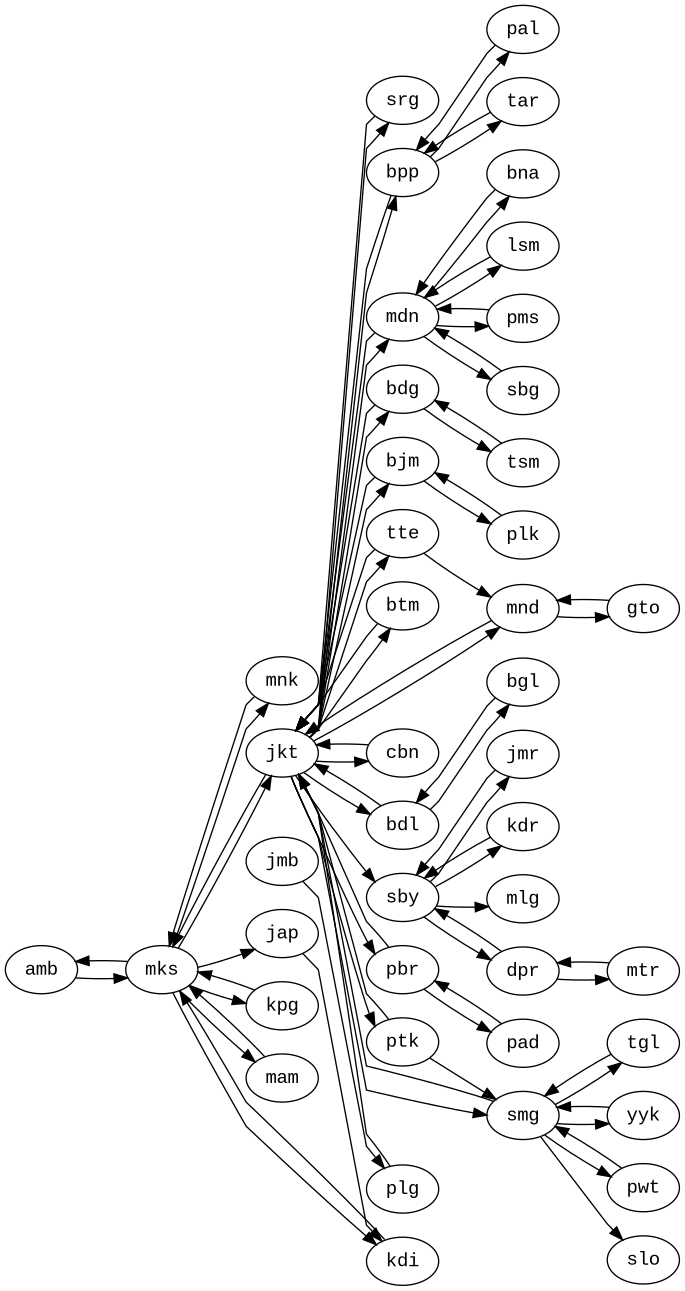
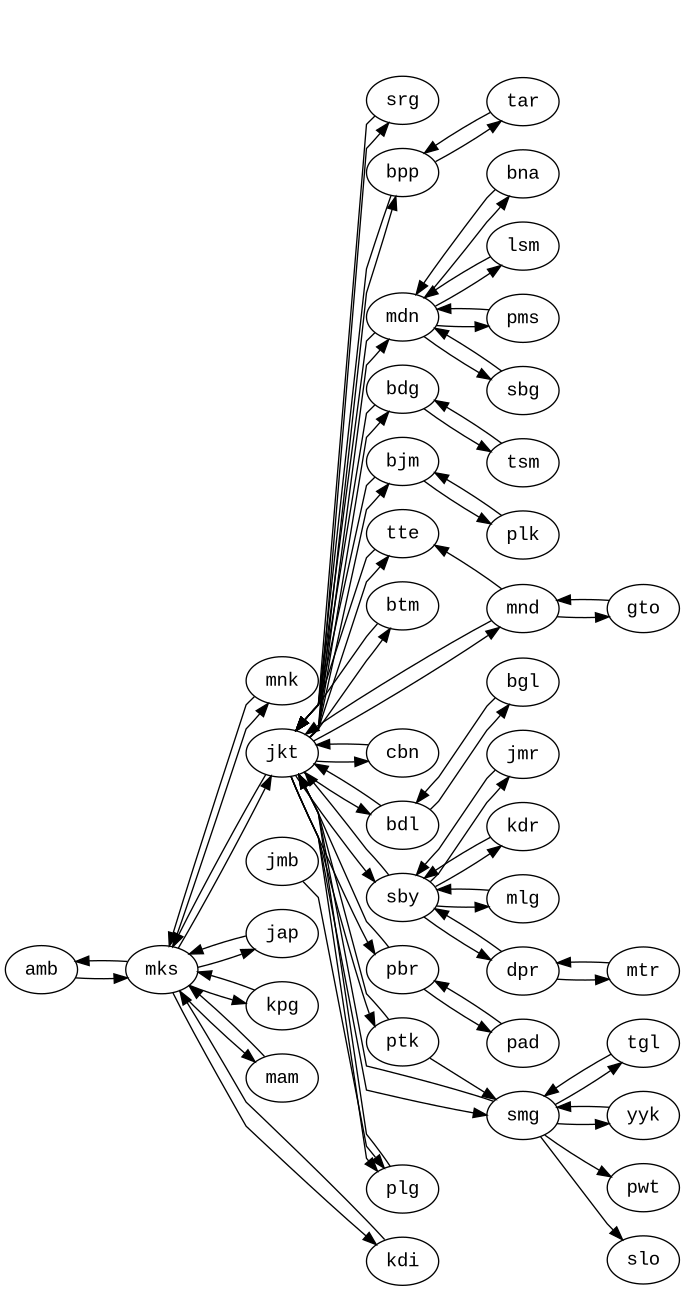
(523, 29) -> none
(451, 572) -> (475, 570)
none -> (351, 829)
none -> (470, 889)
none -> (338, 967)
(341, 1091) -> (224, 942)
(595, 1150) -> none
